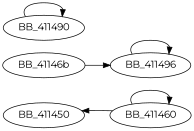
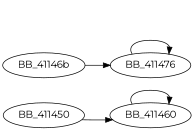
(44, 28) -> none
(151, 65) -> (151, 65)
(101, 111) -> (94, 120)
